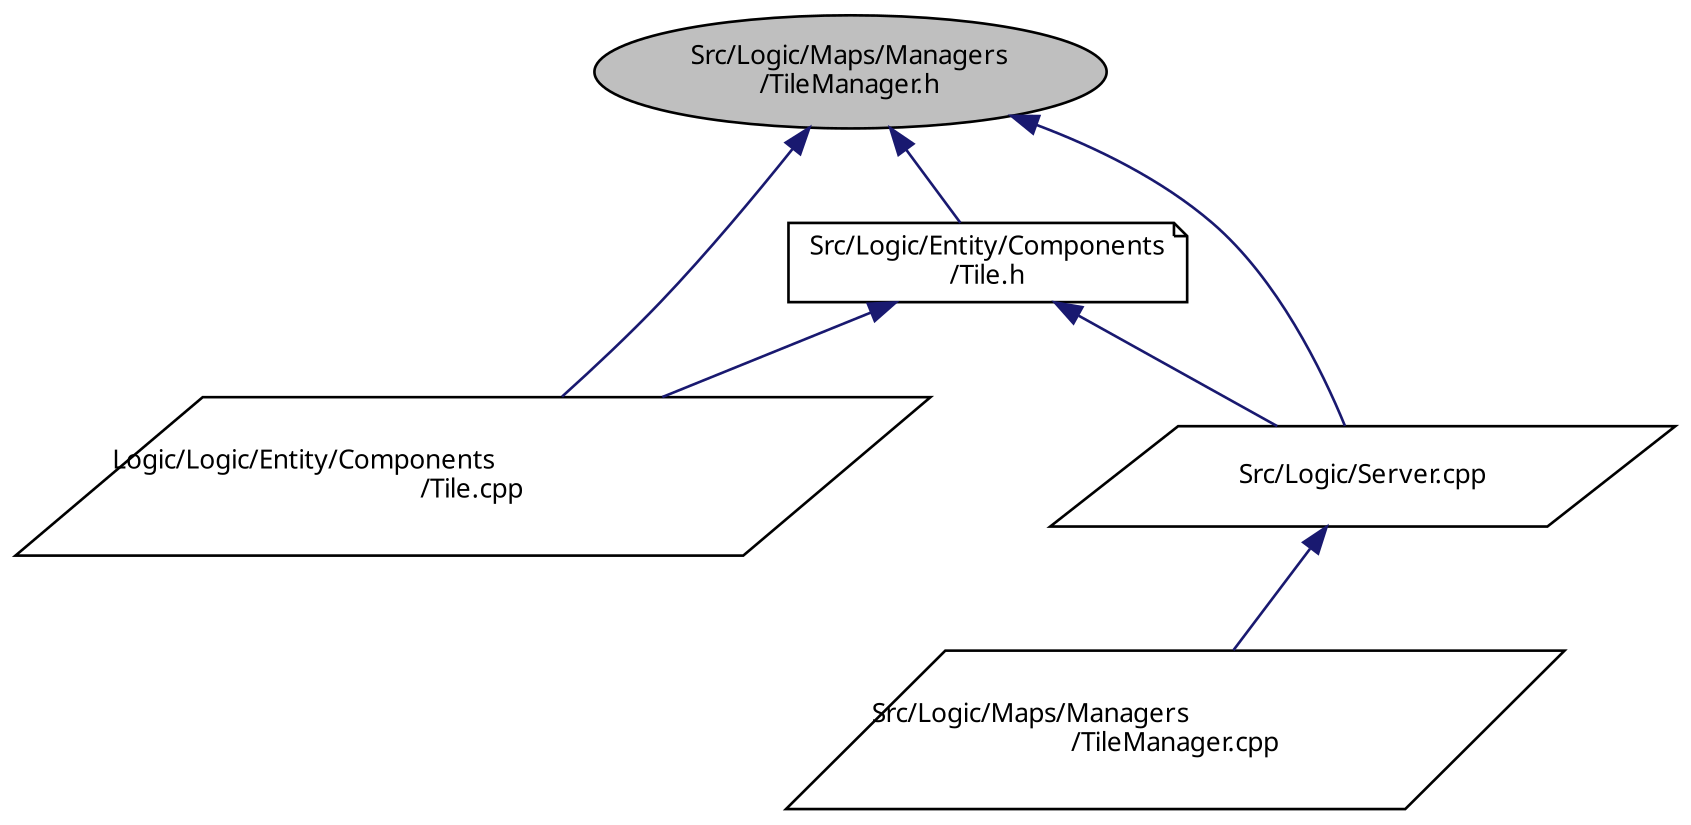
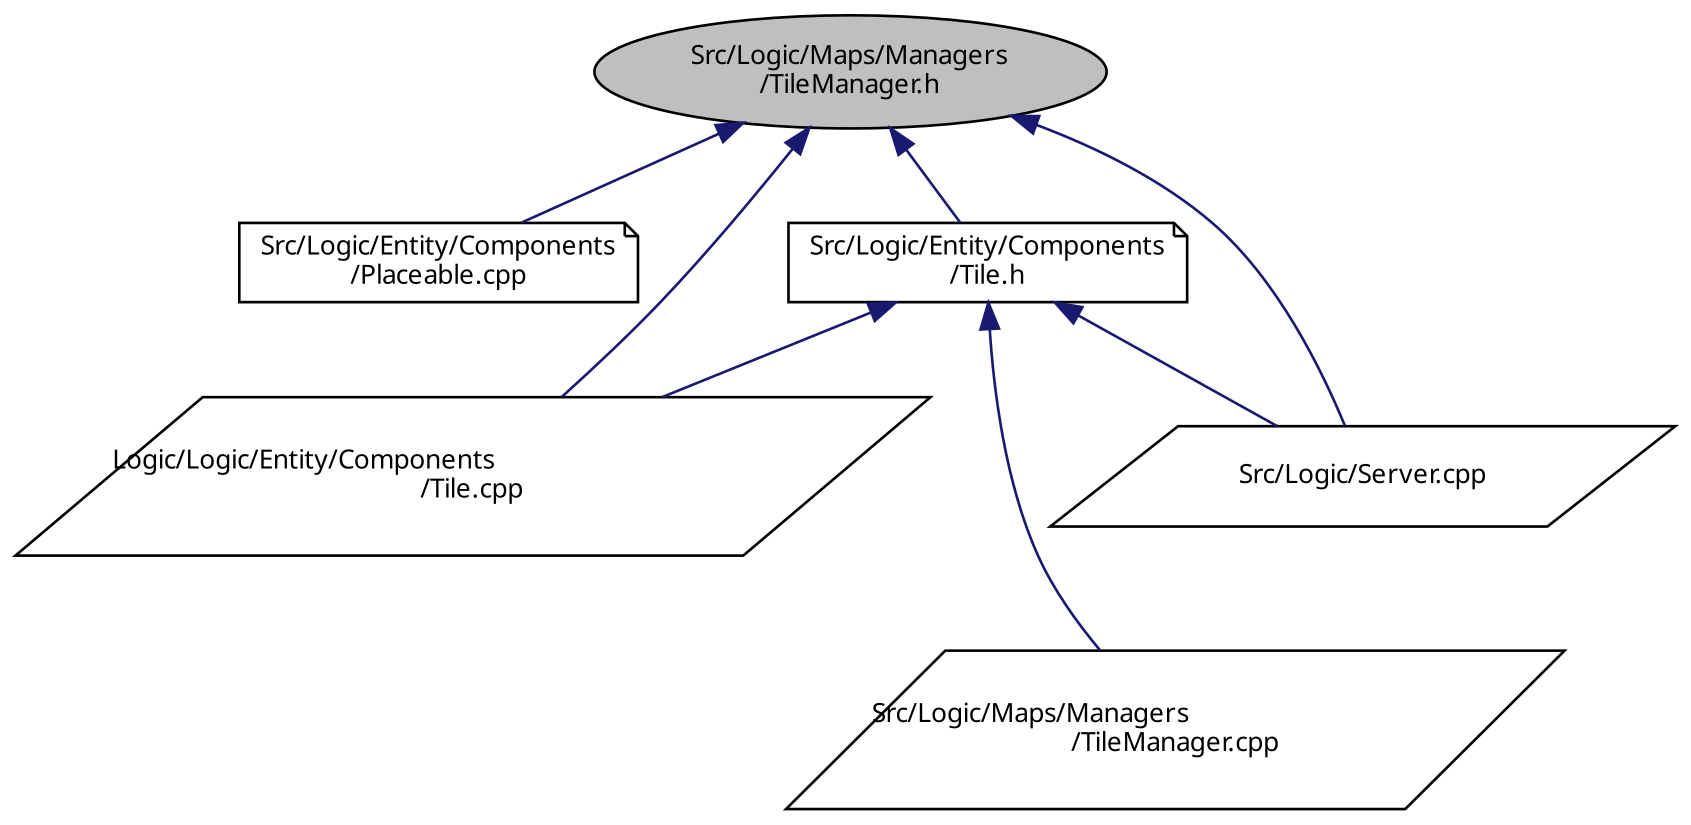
none -> (439, 263)
(1272, 599) -> (1018, 500)
